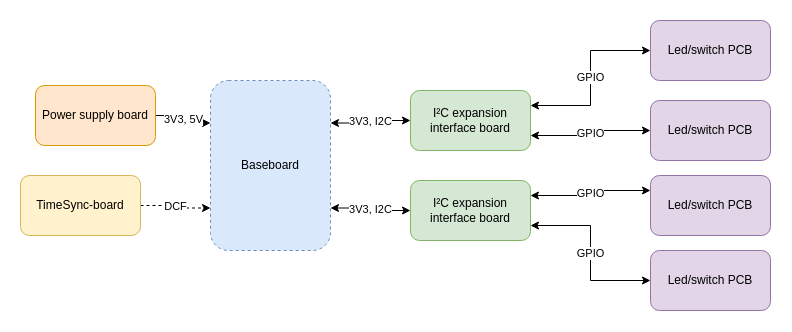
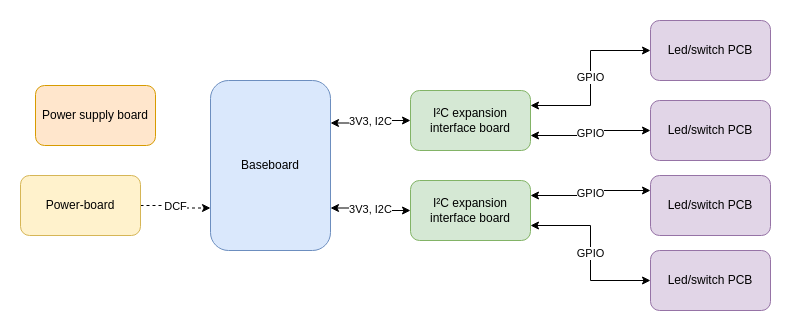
(183, 116) -> none
(271, 166) -> (271, 166)
(81, 206) -> (81, 206)
